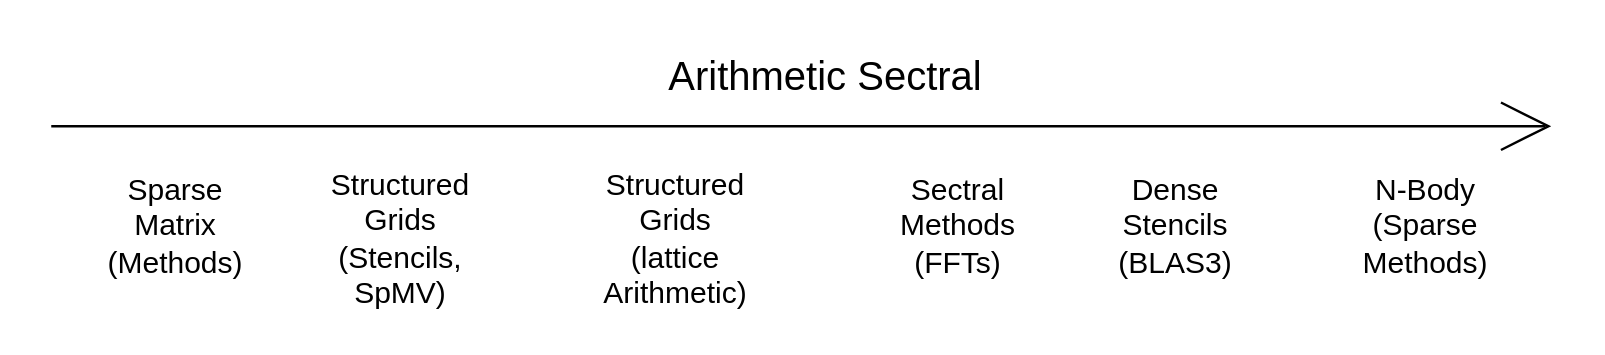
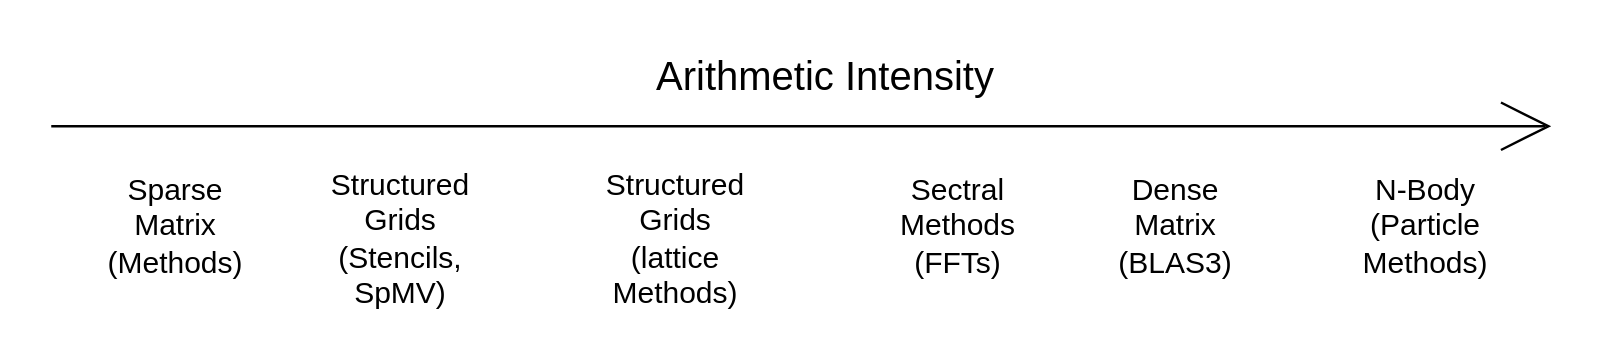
(826, 76) -> (826, 76)
(1176, 226) -> (1176, 226)
(1426, 226) -> (1426, 226)
(676, 239) -> (676, 239)
